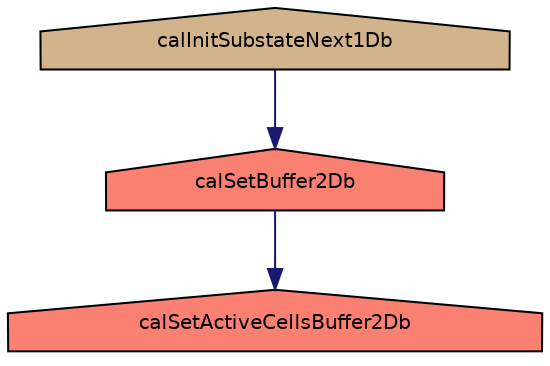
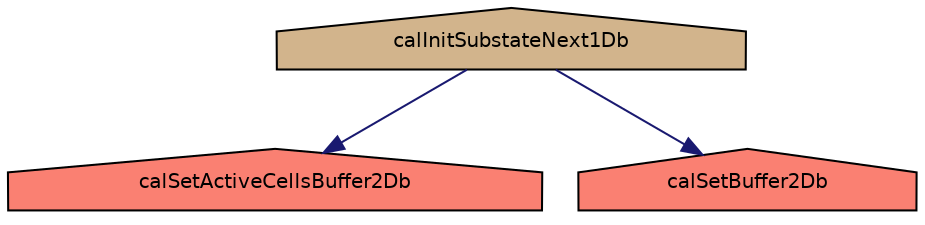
(275, 240) -> (404, 106)
